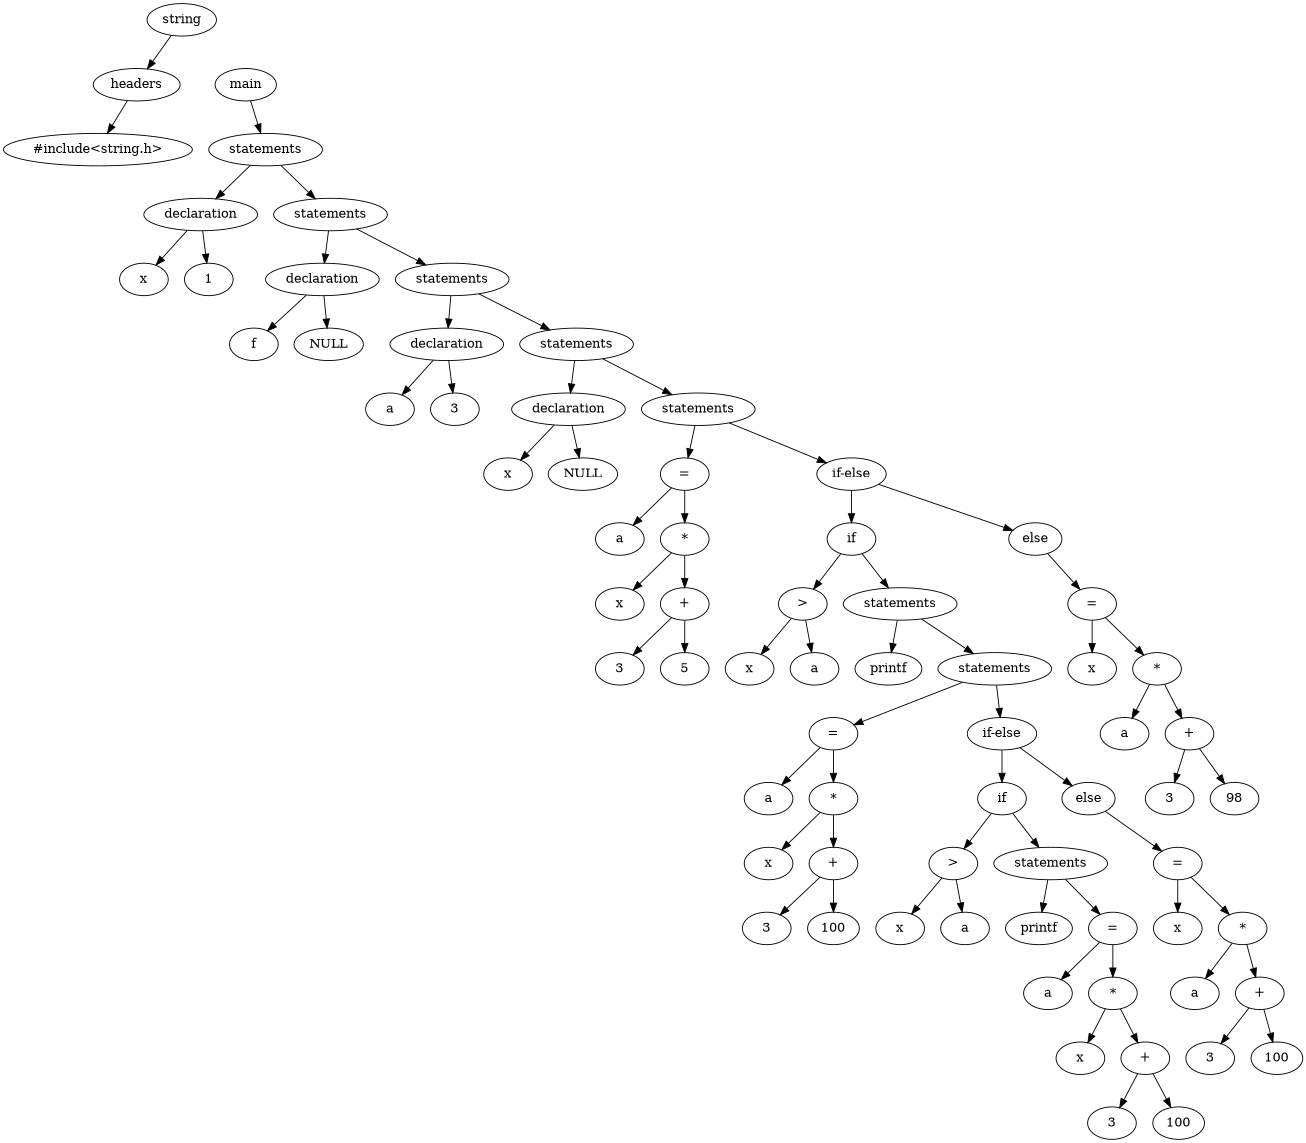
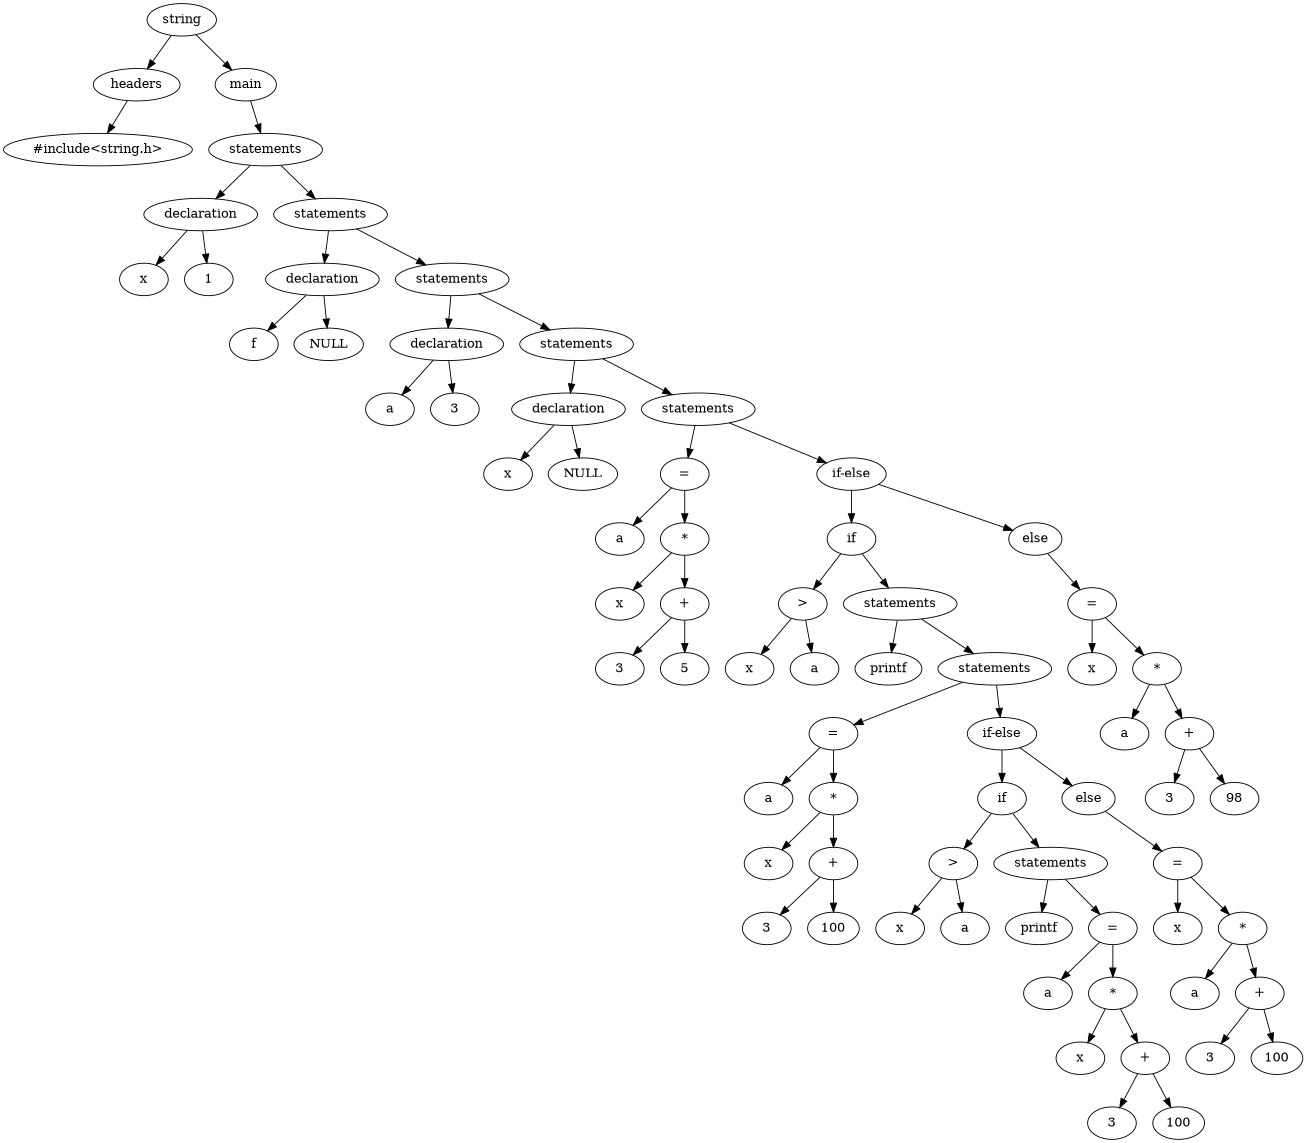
none -> (210, 49)
